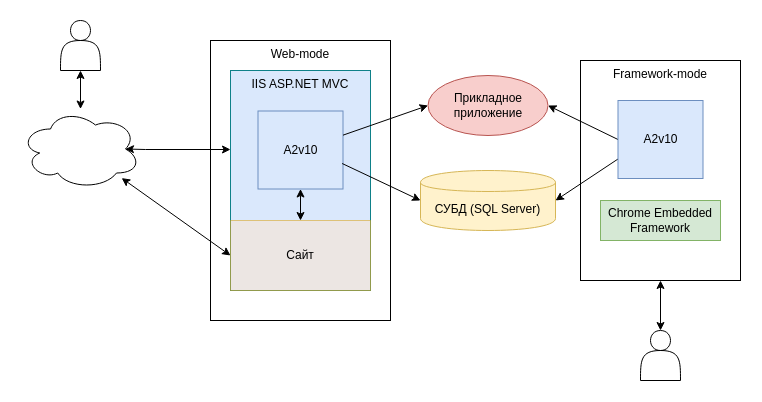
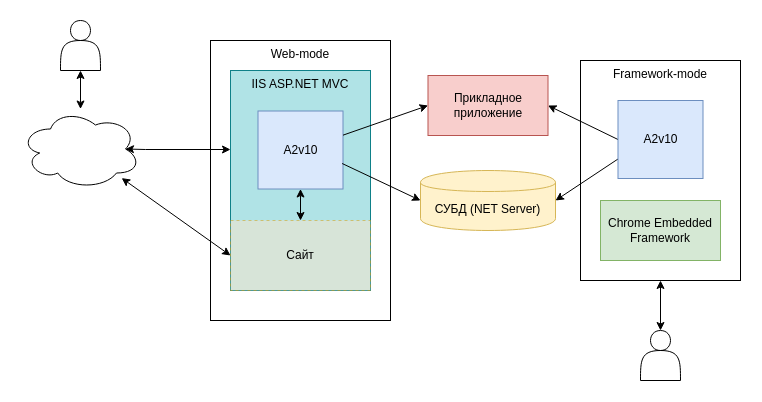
(301, 85) -> (301, 85)
(488, 106) -> (488, 106)
(488, 210) -> (488, 210)
(661, 221) -> (661, 231)
(301, 256) -> (301, 256)
